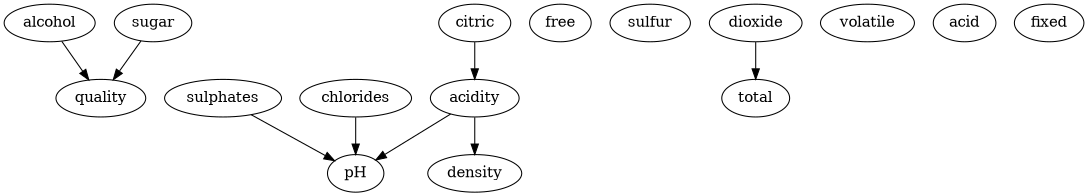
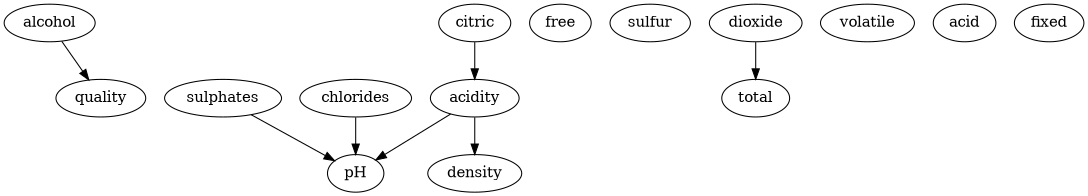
(153, 23) -> none
